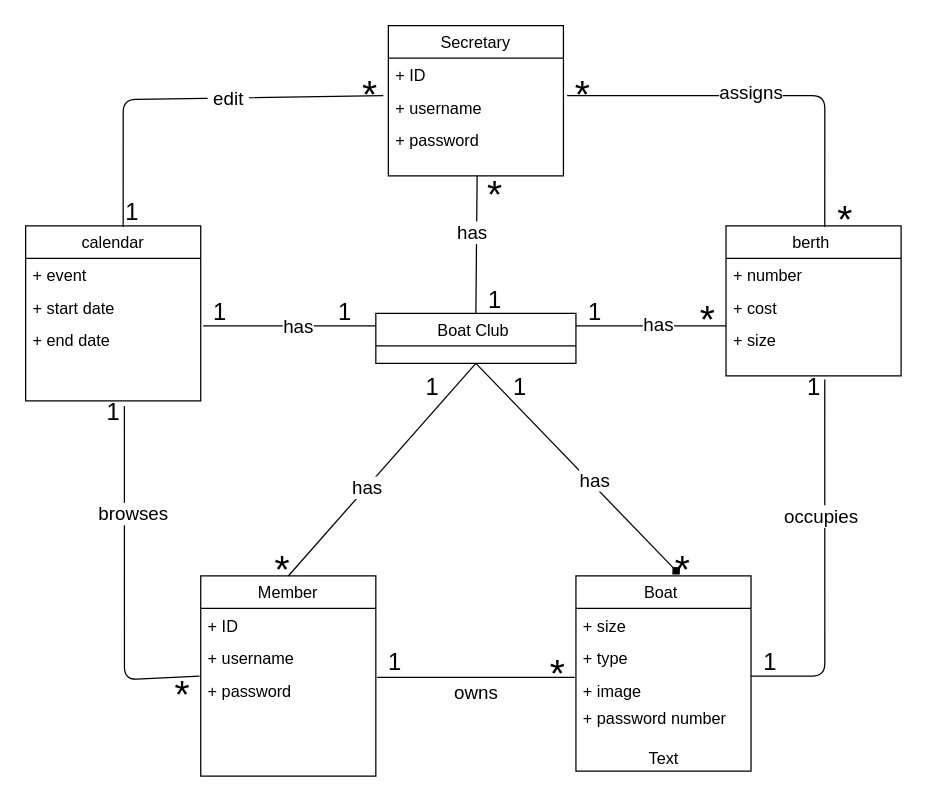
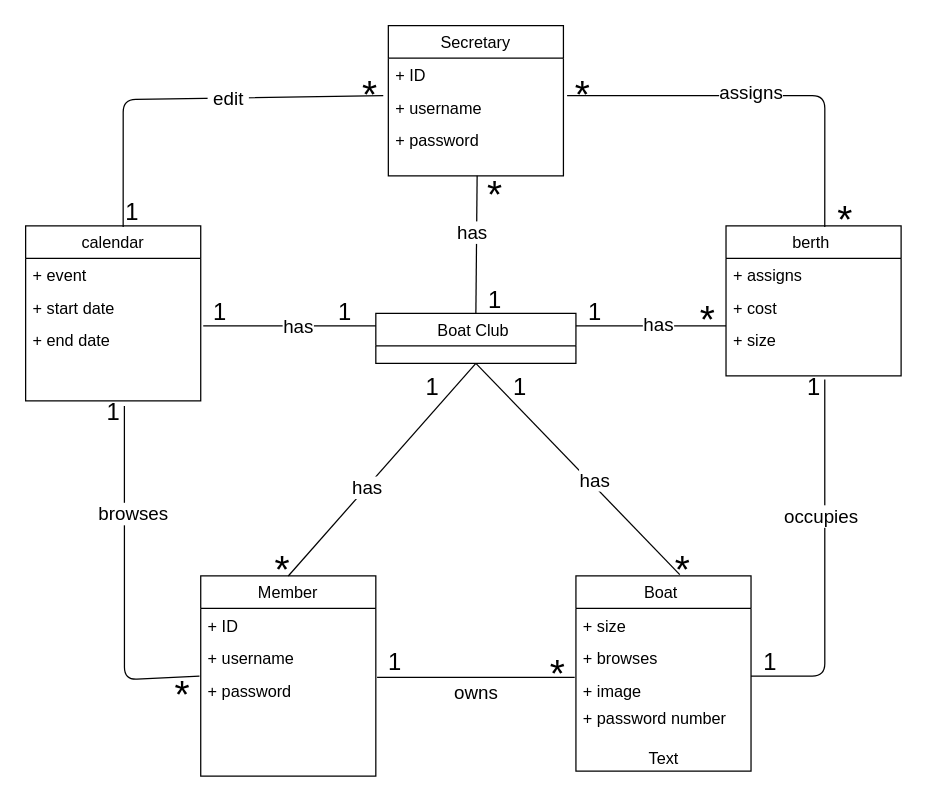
(767, 276) -> (769, 276)
(672, 567) -> (675, 569)
(608, 658) -> (621, 658)
